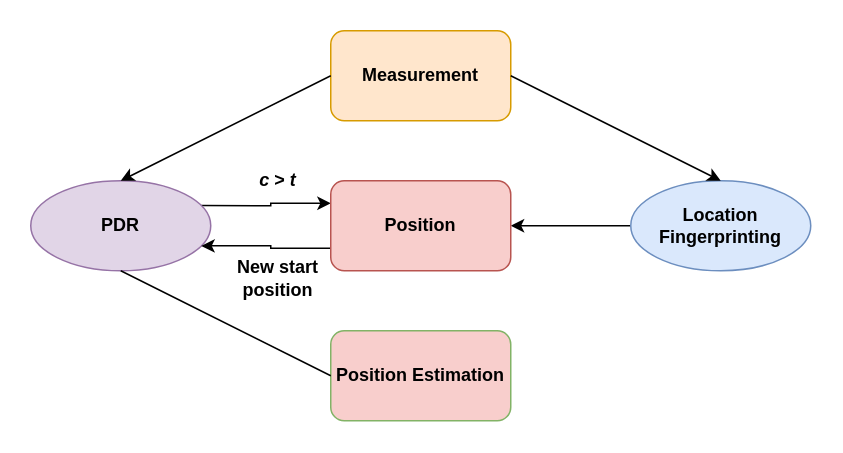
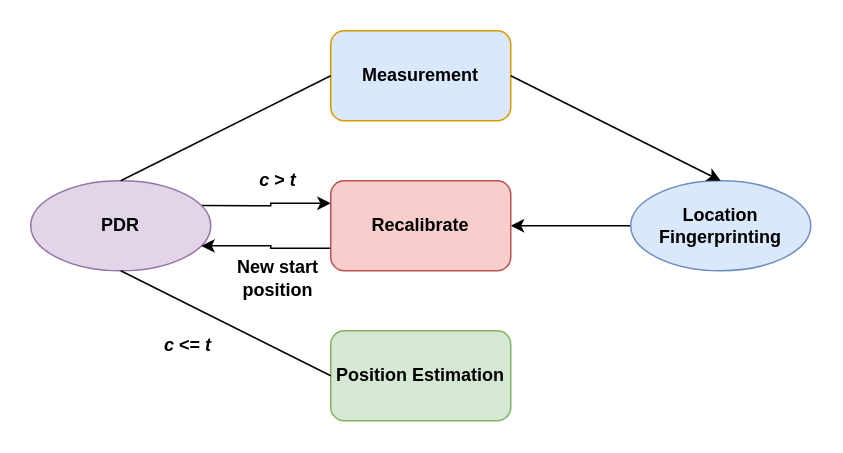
(421, 76) -> (421, 76)
(131, 176) -> (127, 178)
(421, 226) -> (421, 226)
none -> (188, 346)
(421, 376) -> (421, 376)
